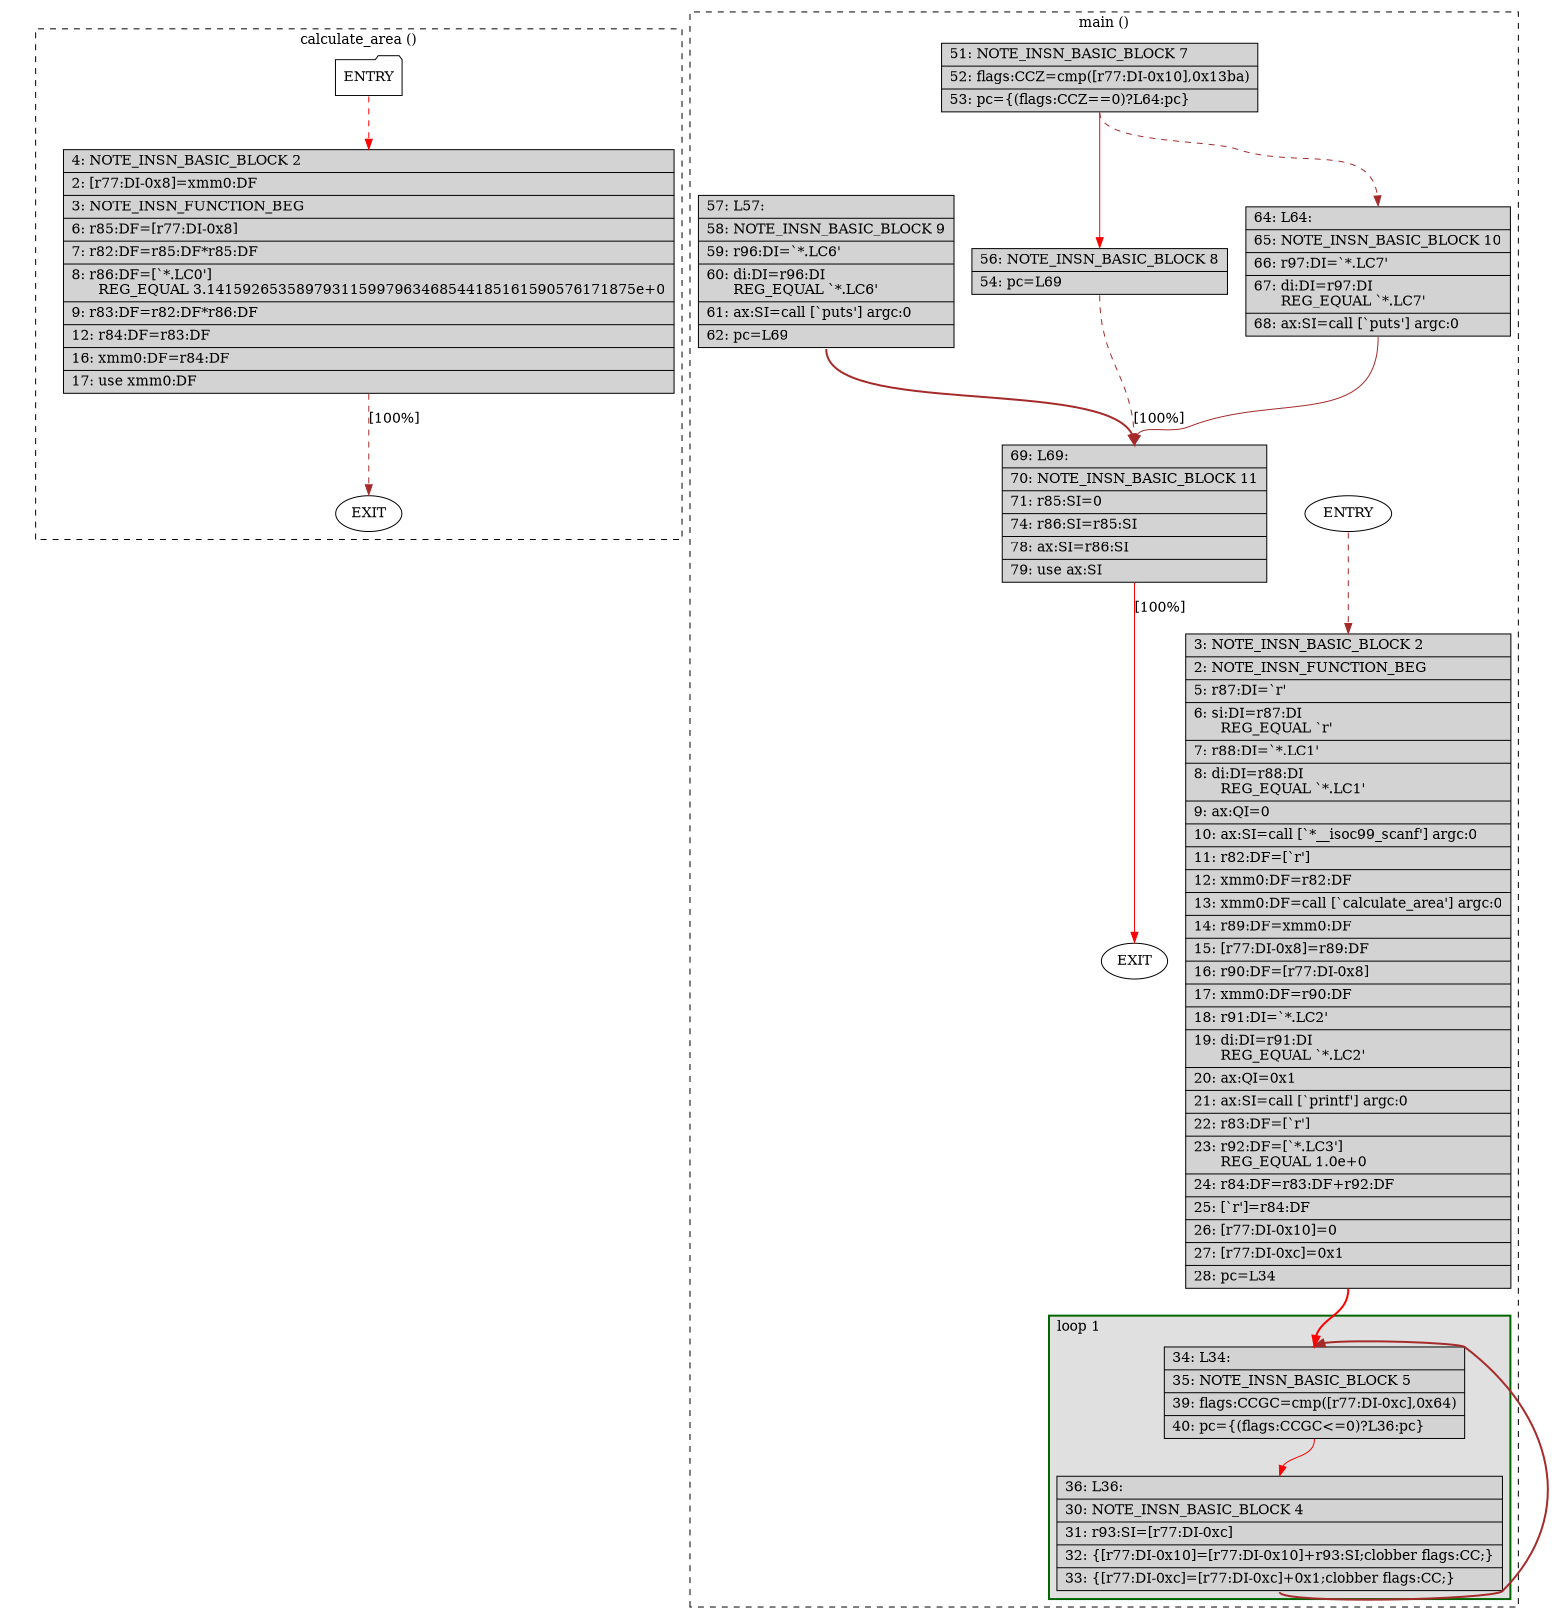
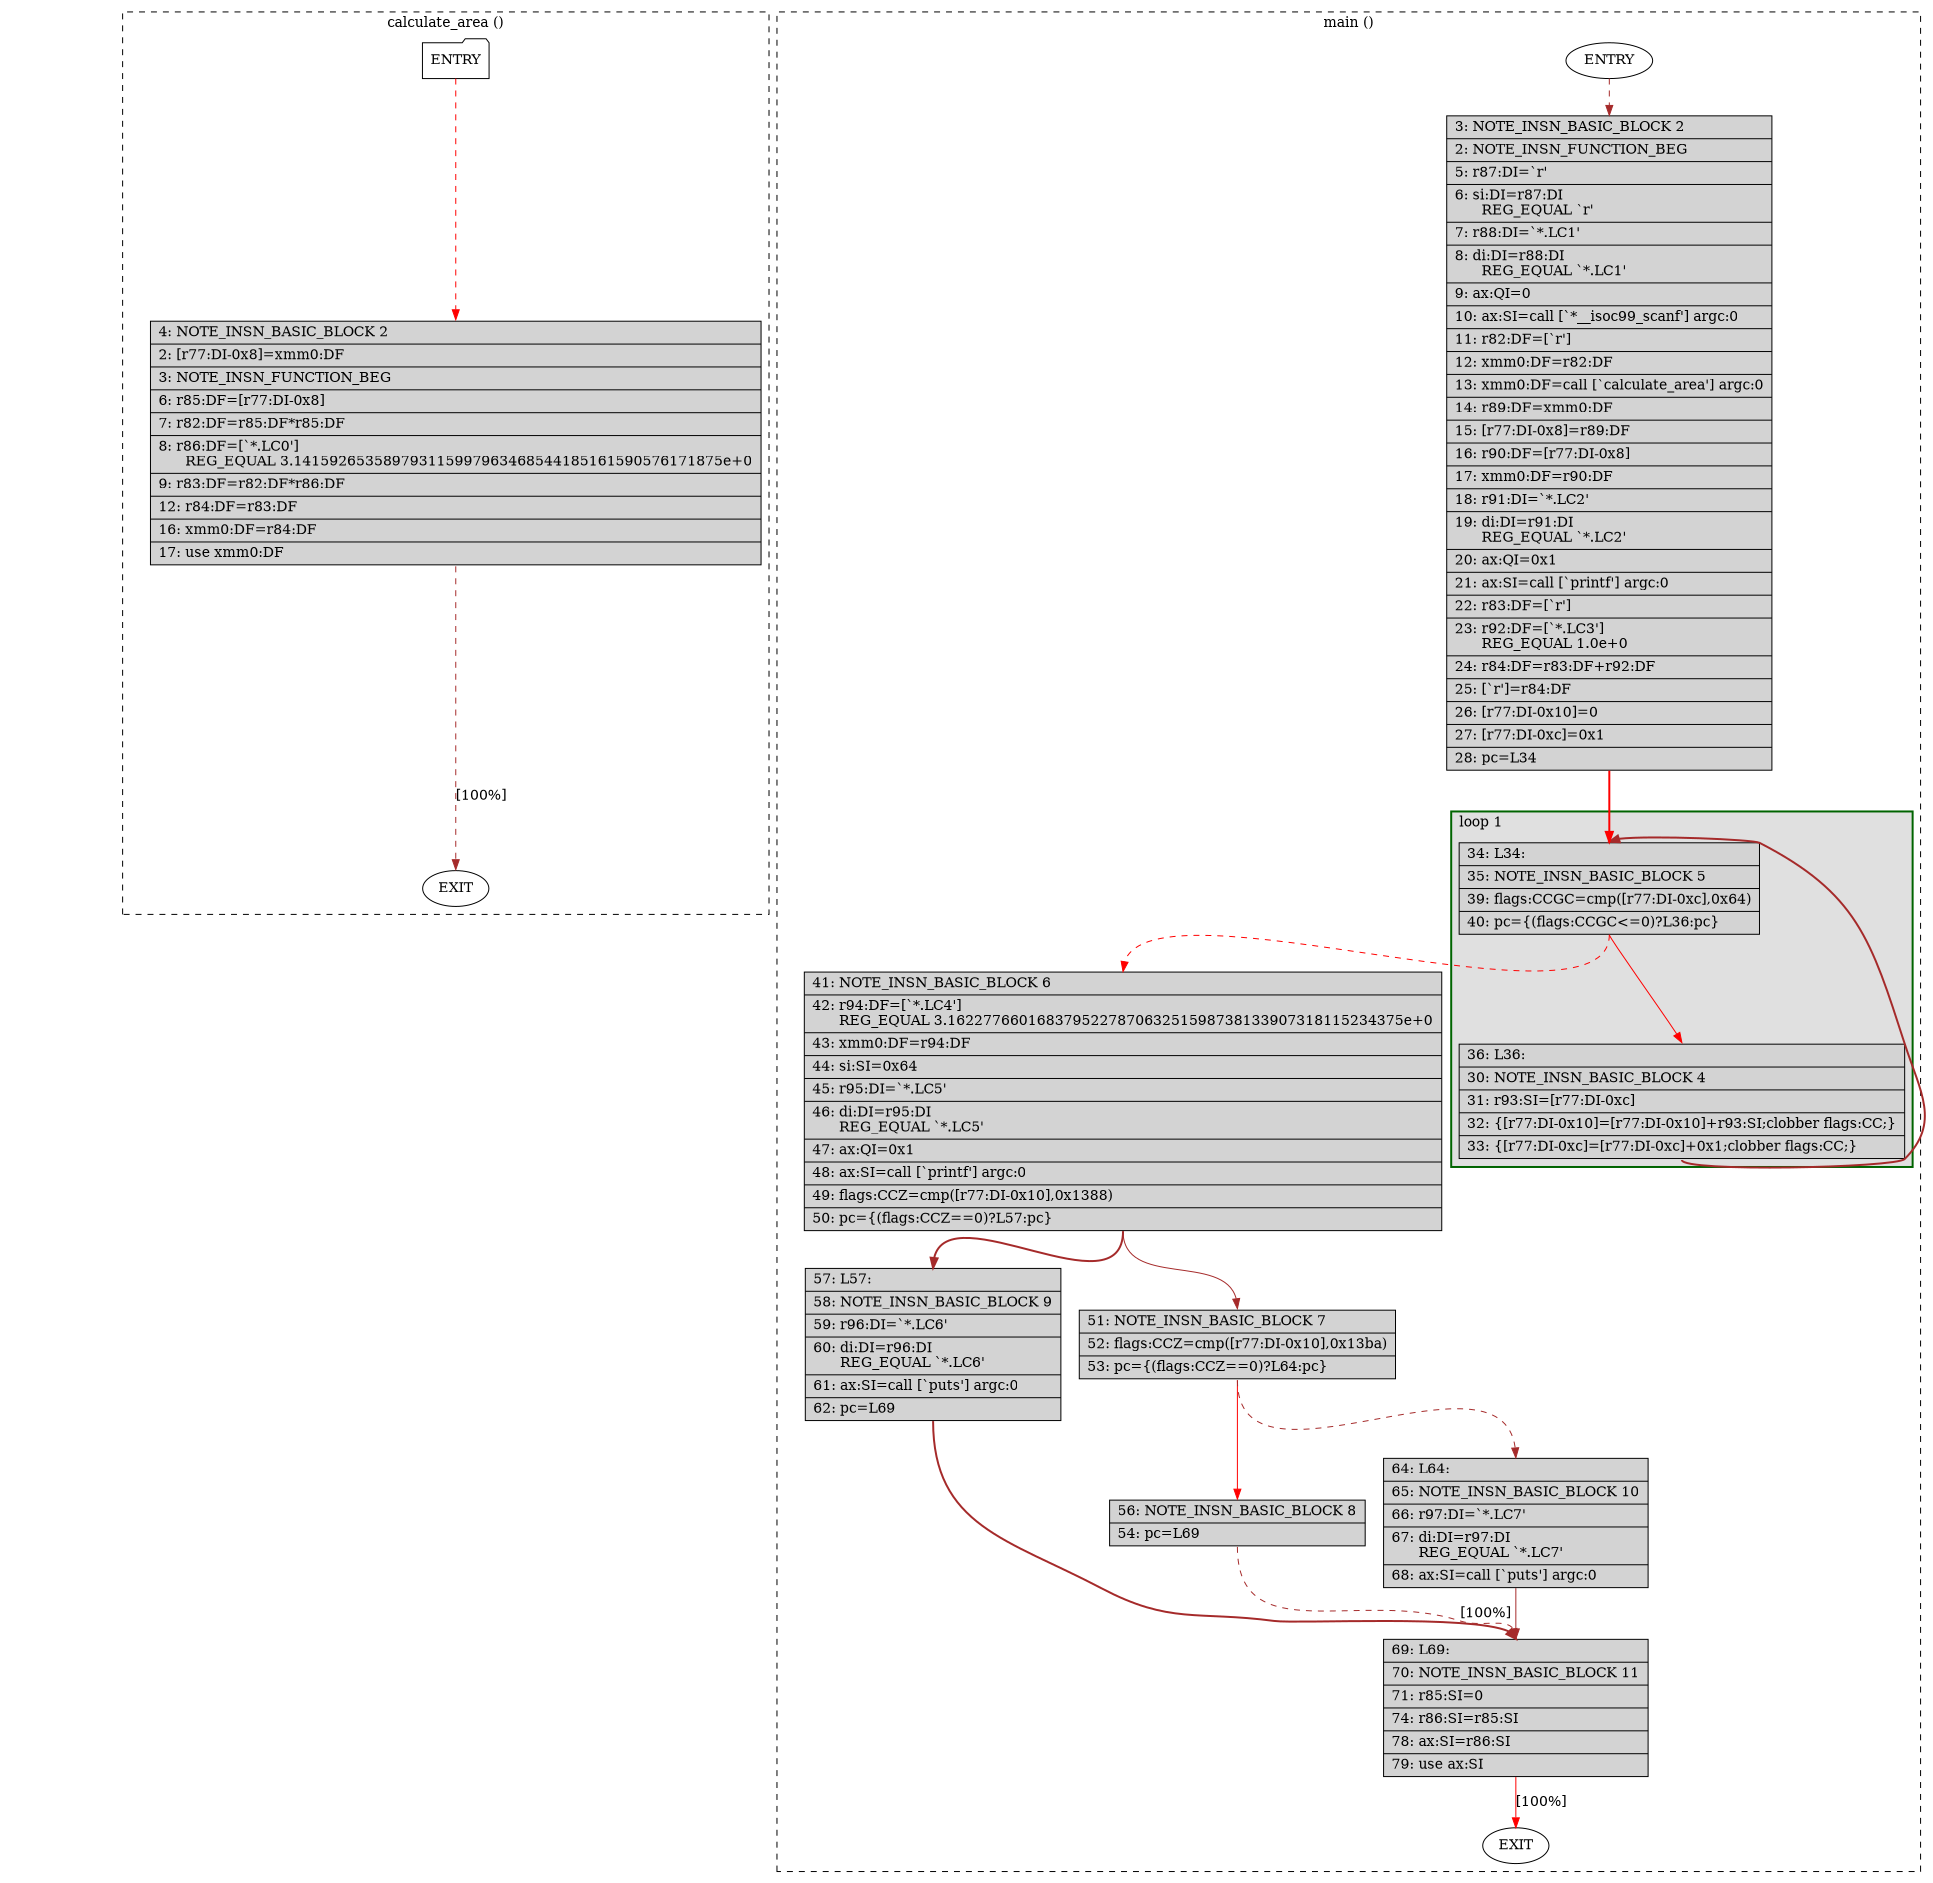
none -> (1123, 1101)
